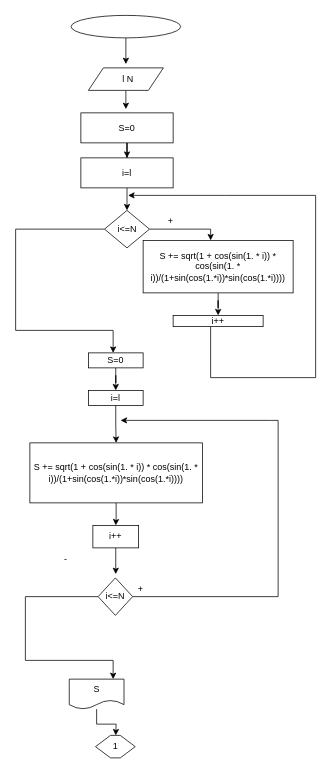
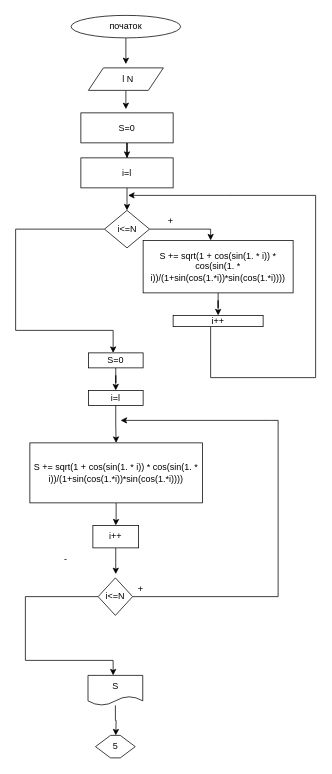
none -> (126, 27)
(96, 694) -> (115, 690)
(116, 747) -> (116, 747)
